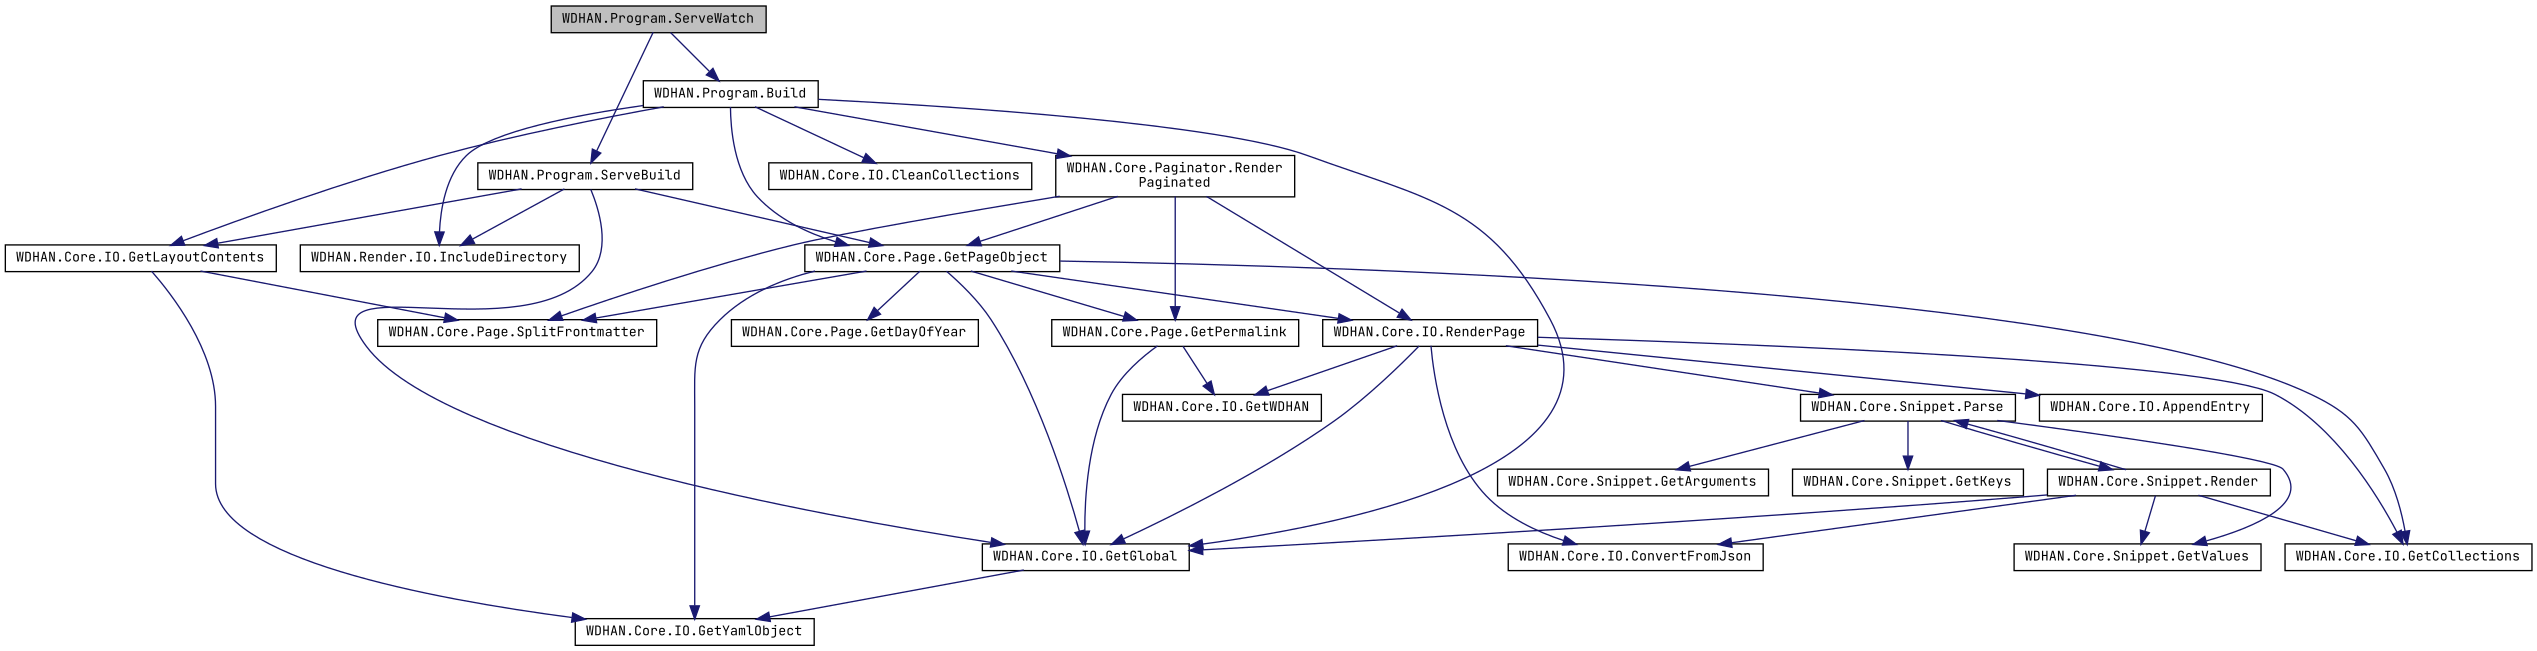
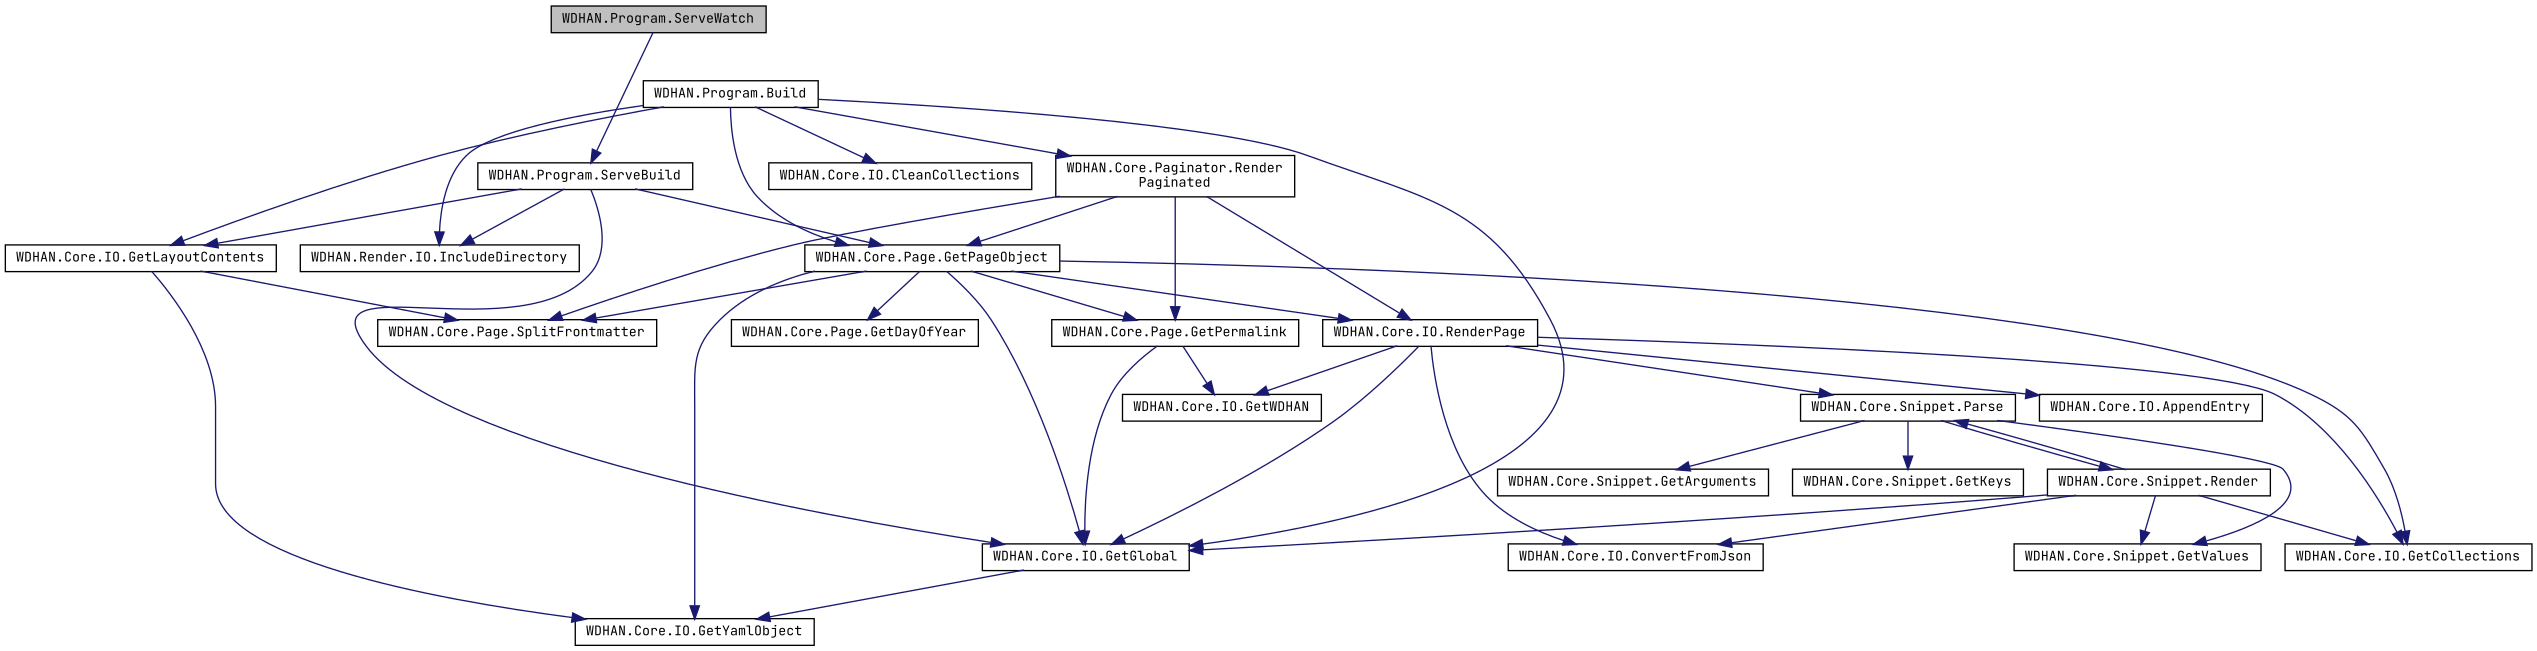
(690, 52) -> none
